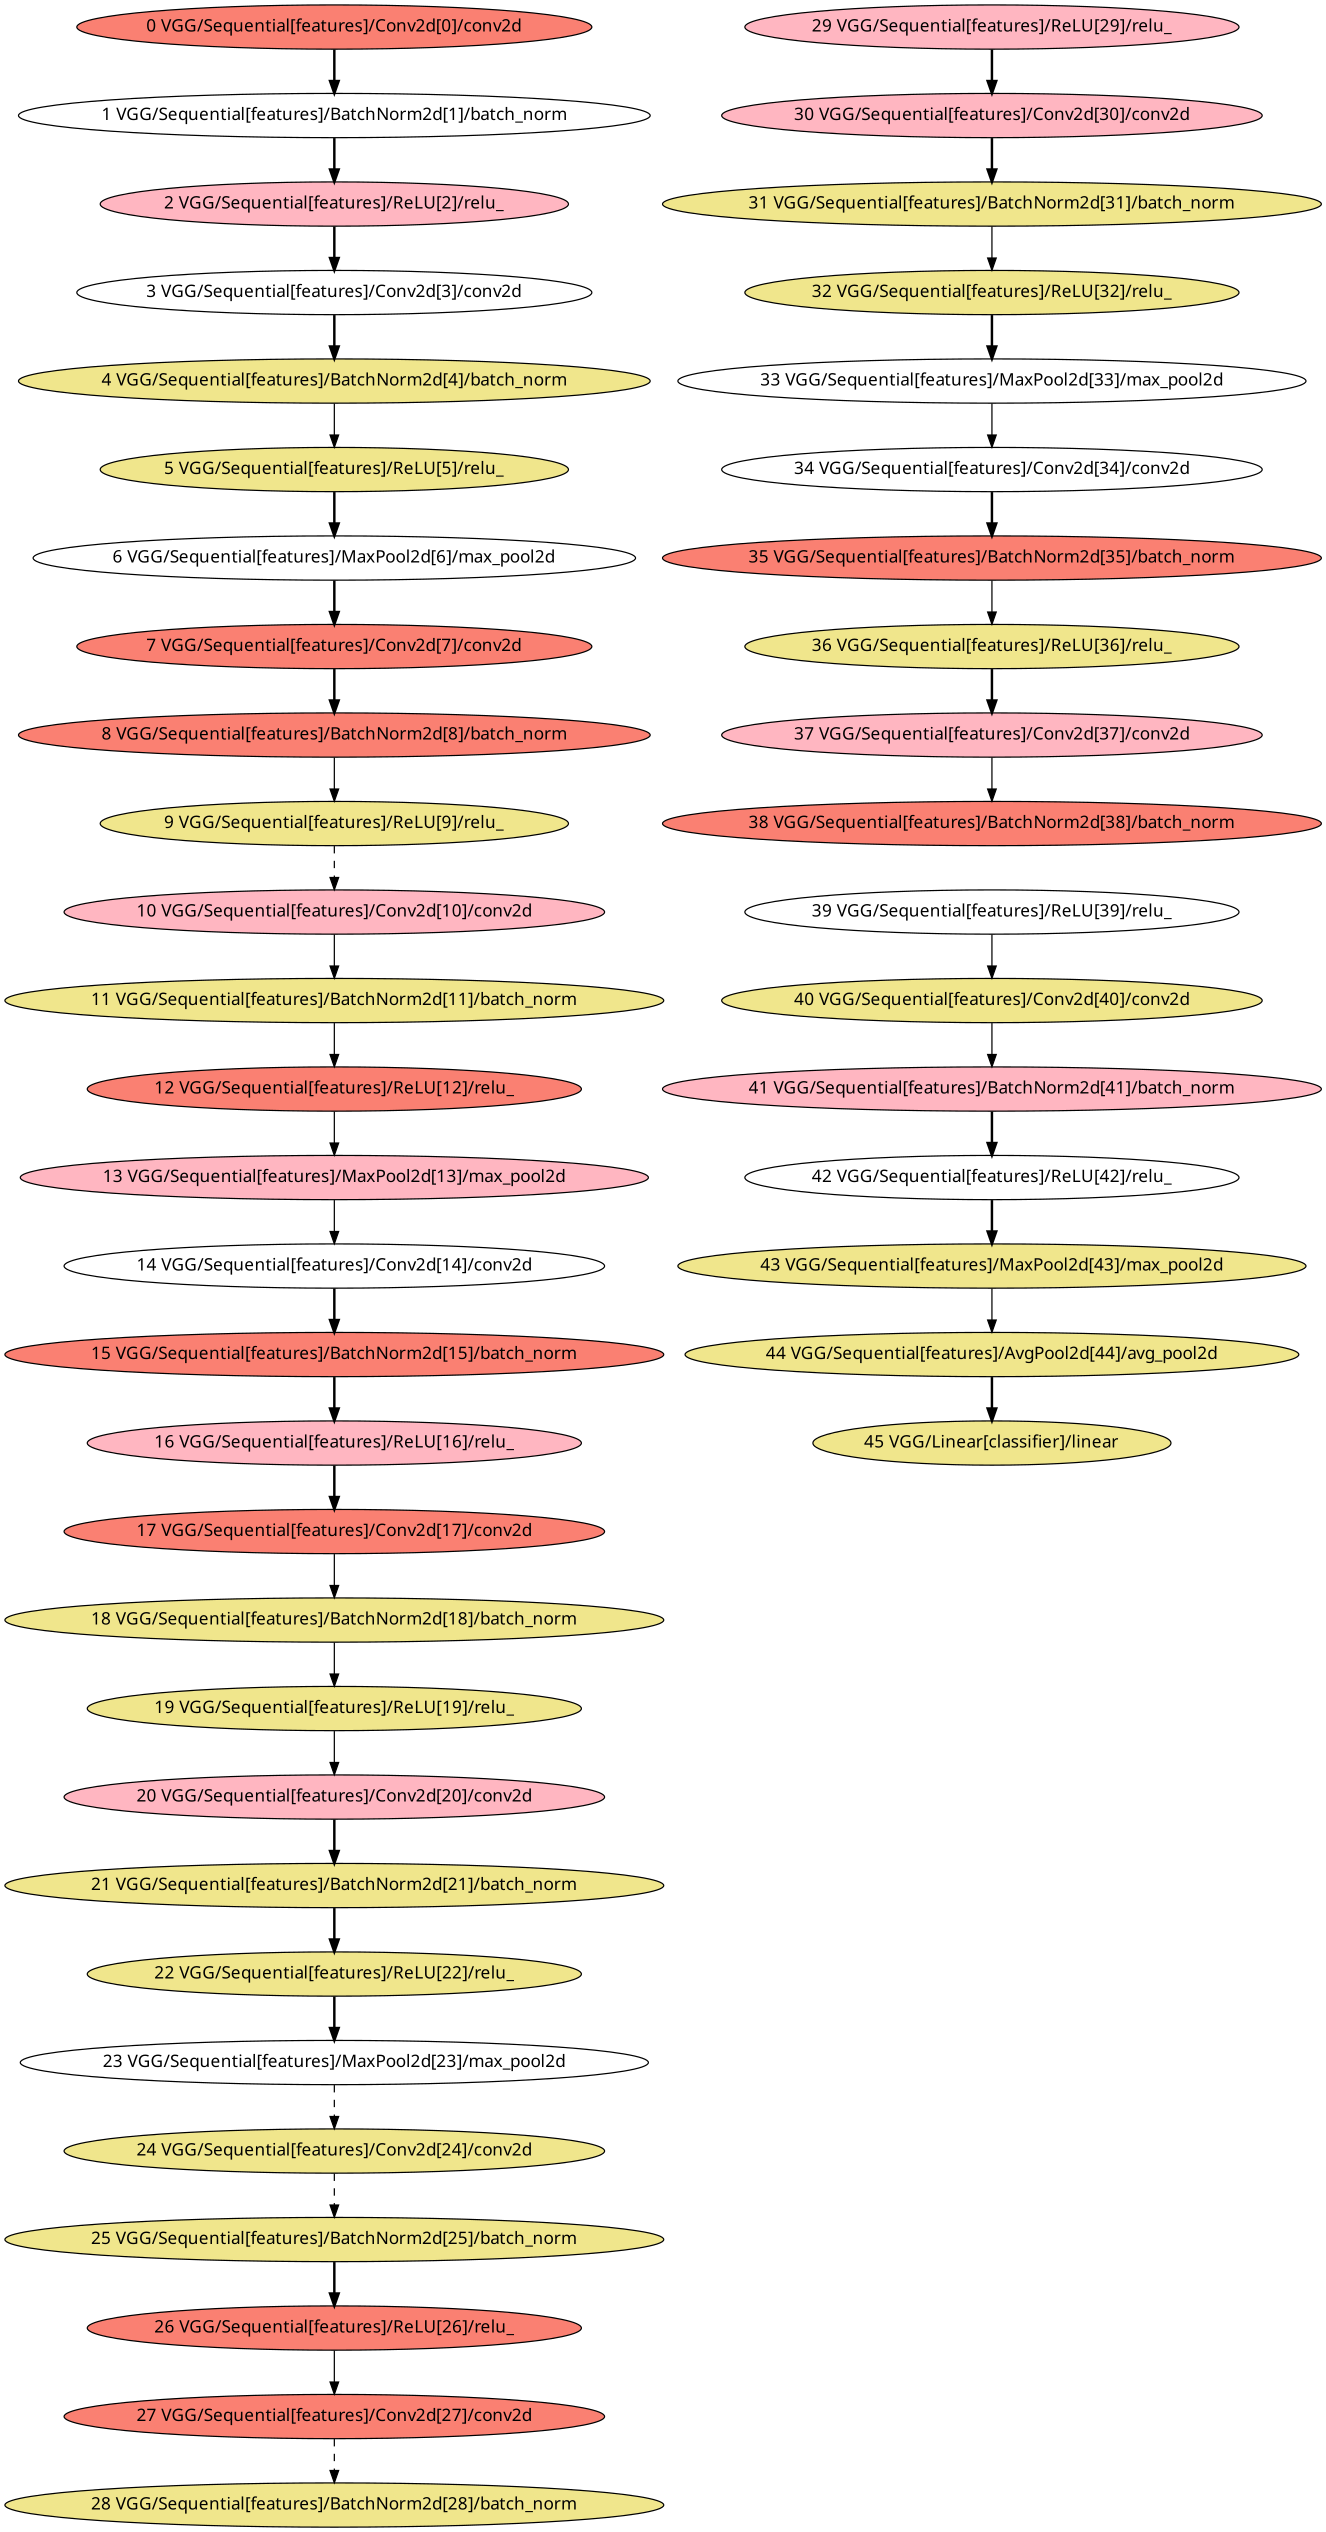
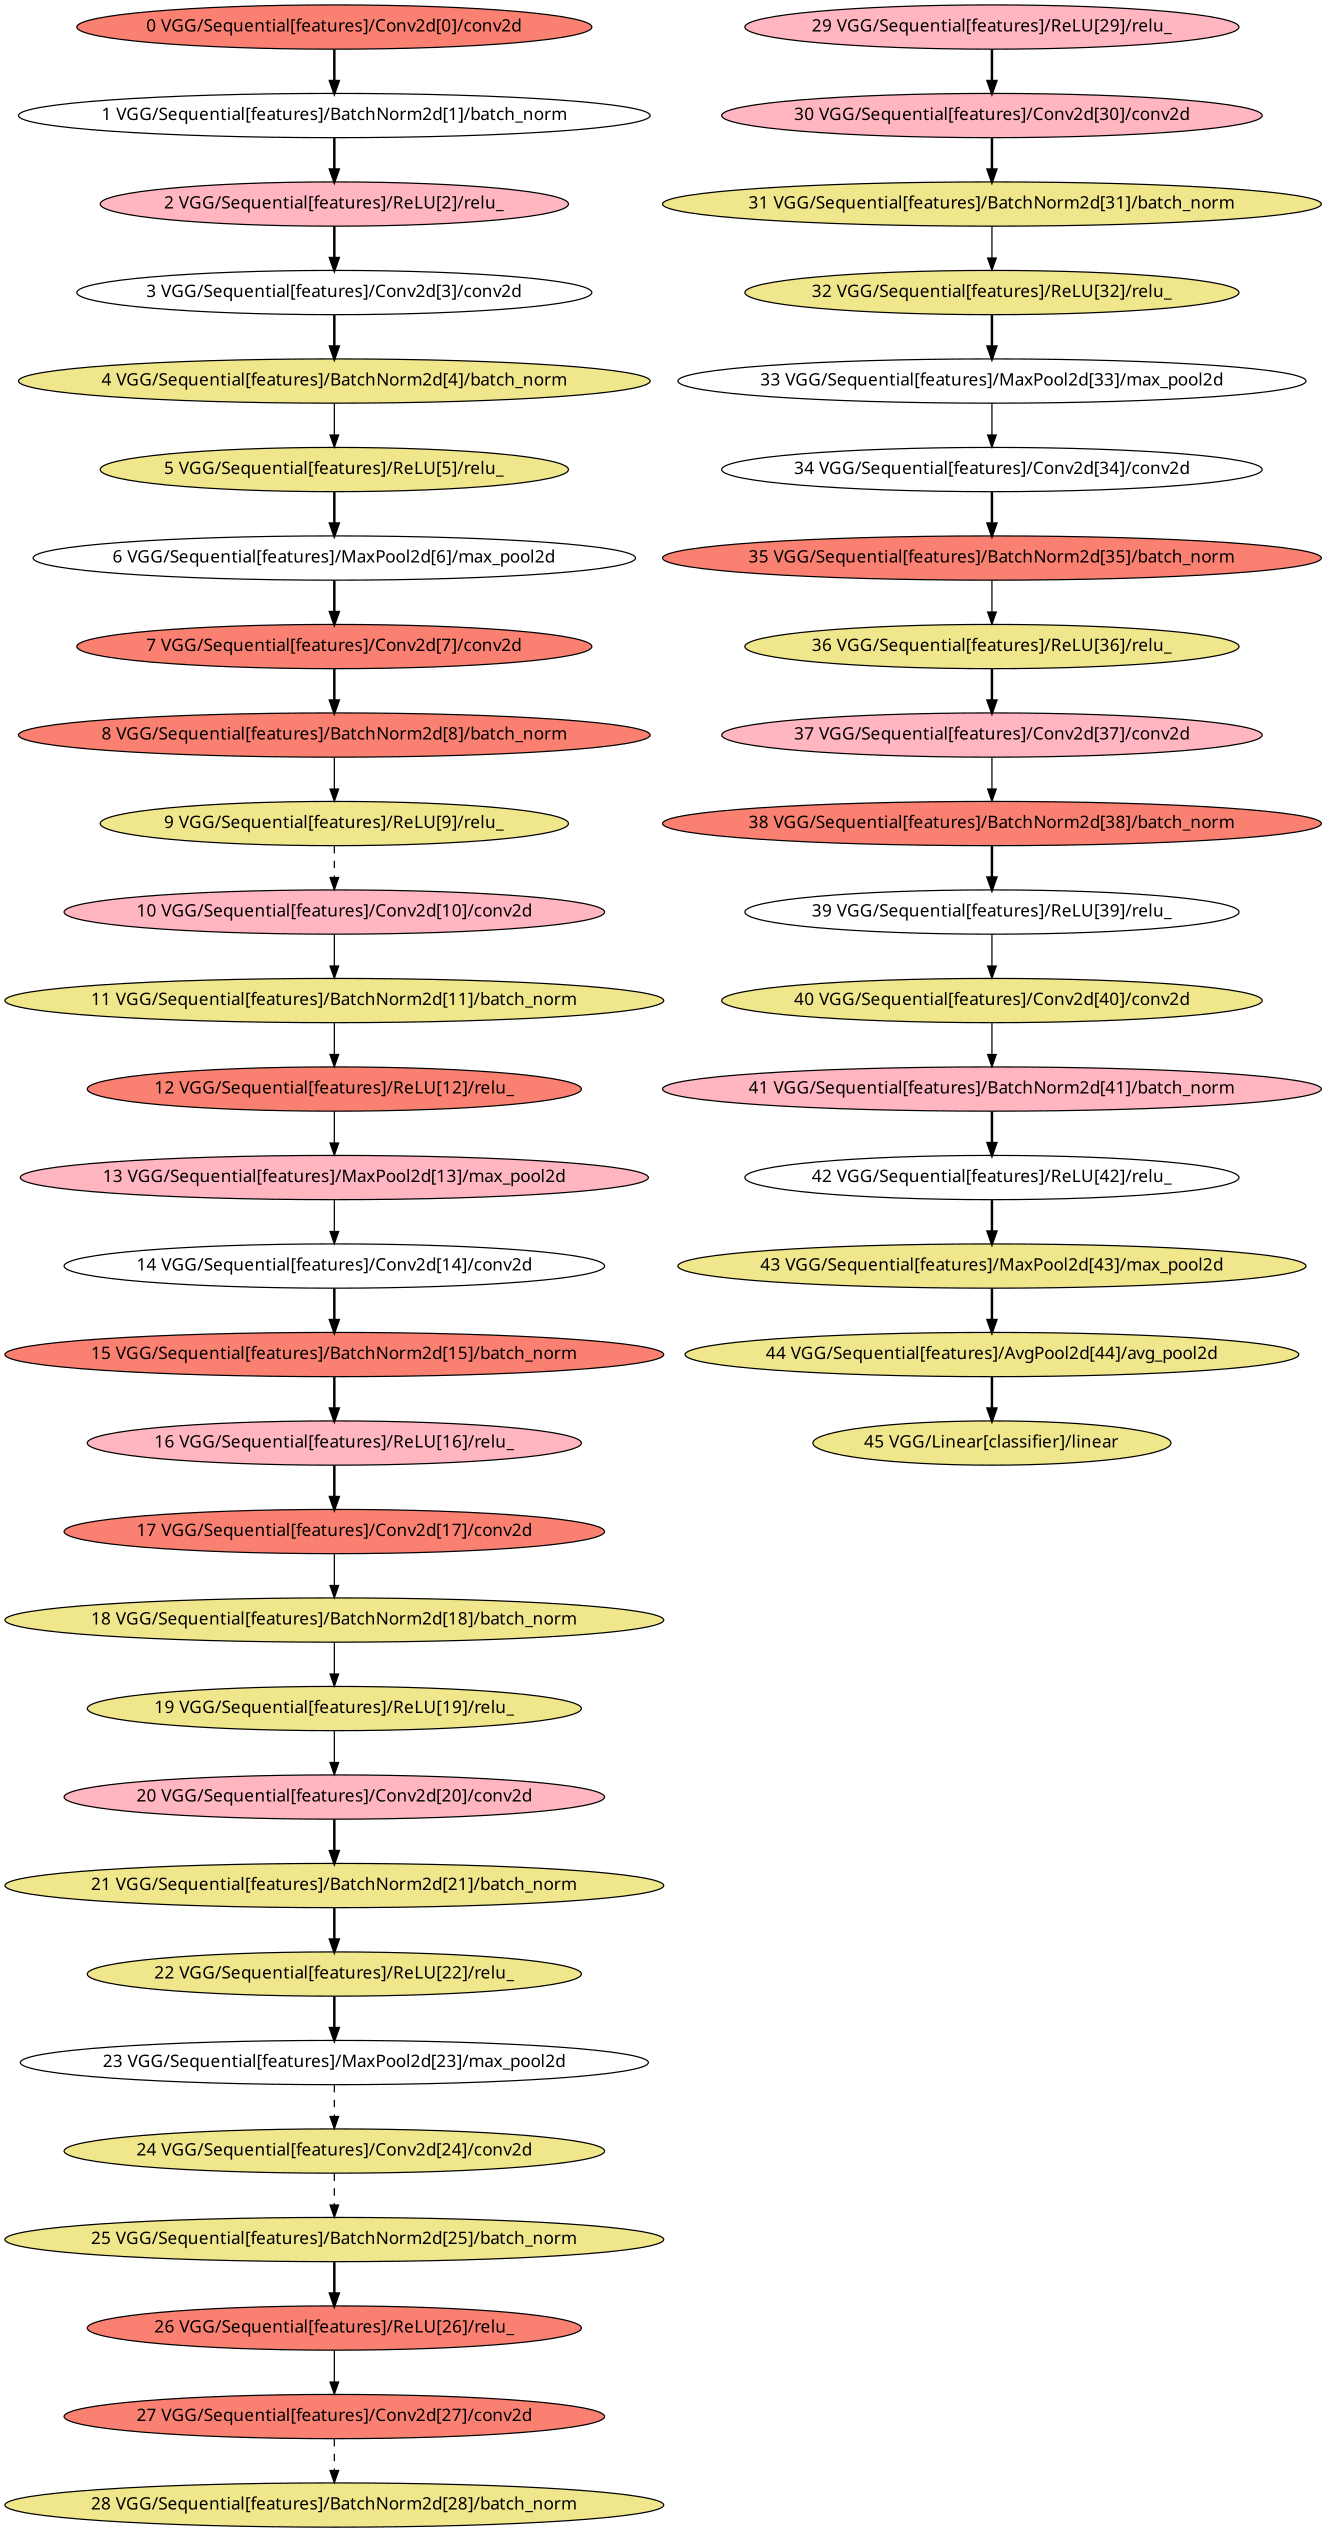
none -> (992, 862)
(992, 1304) -> (992, 1304)
